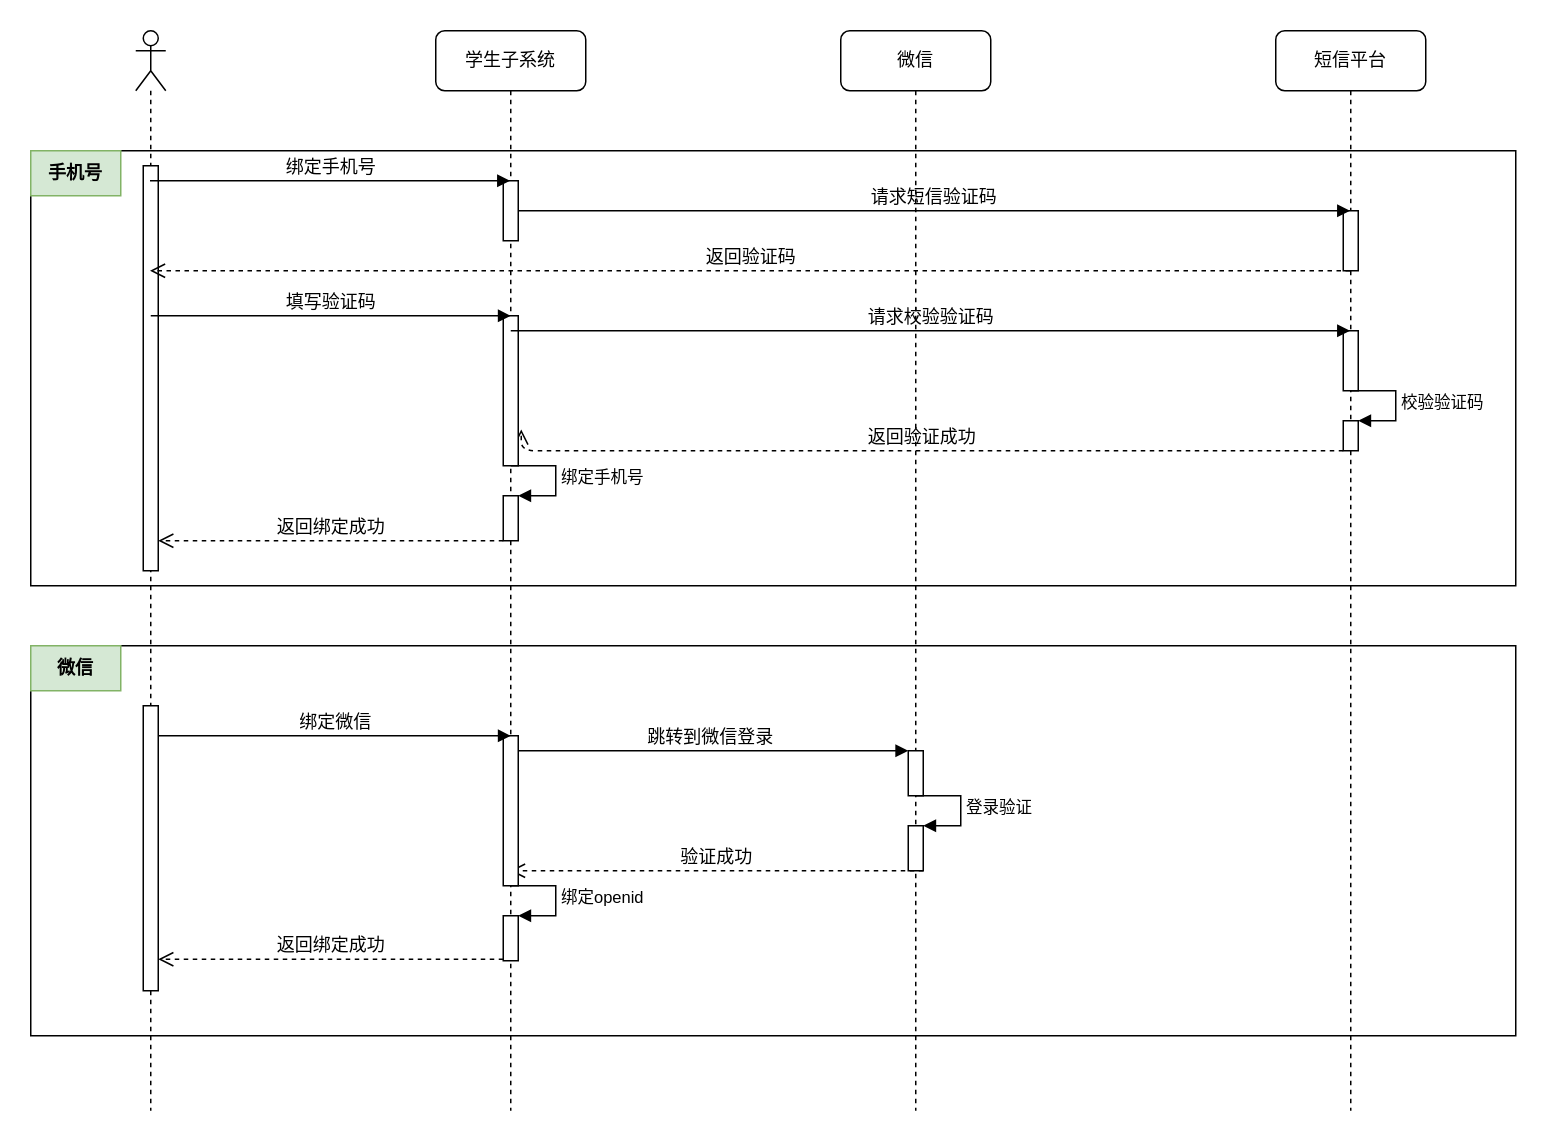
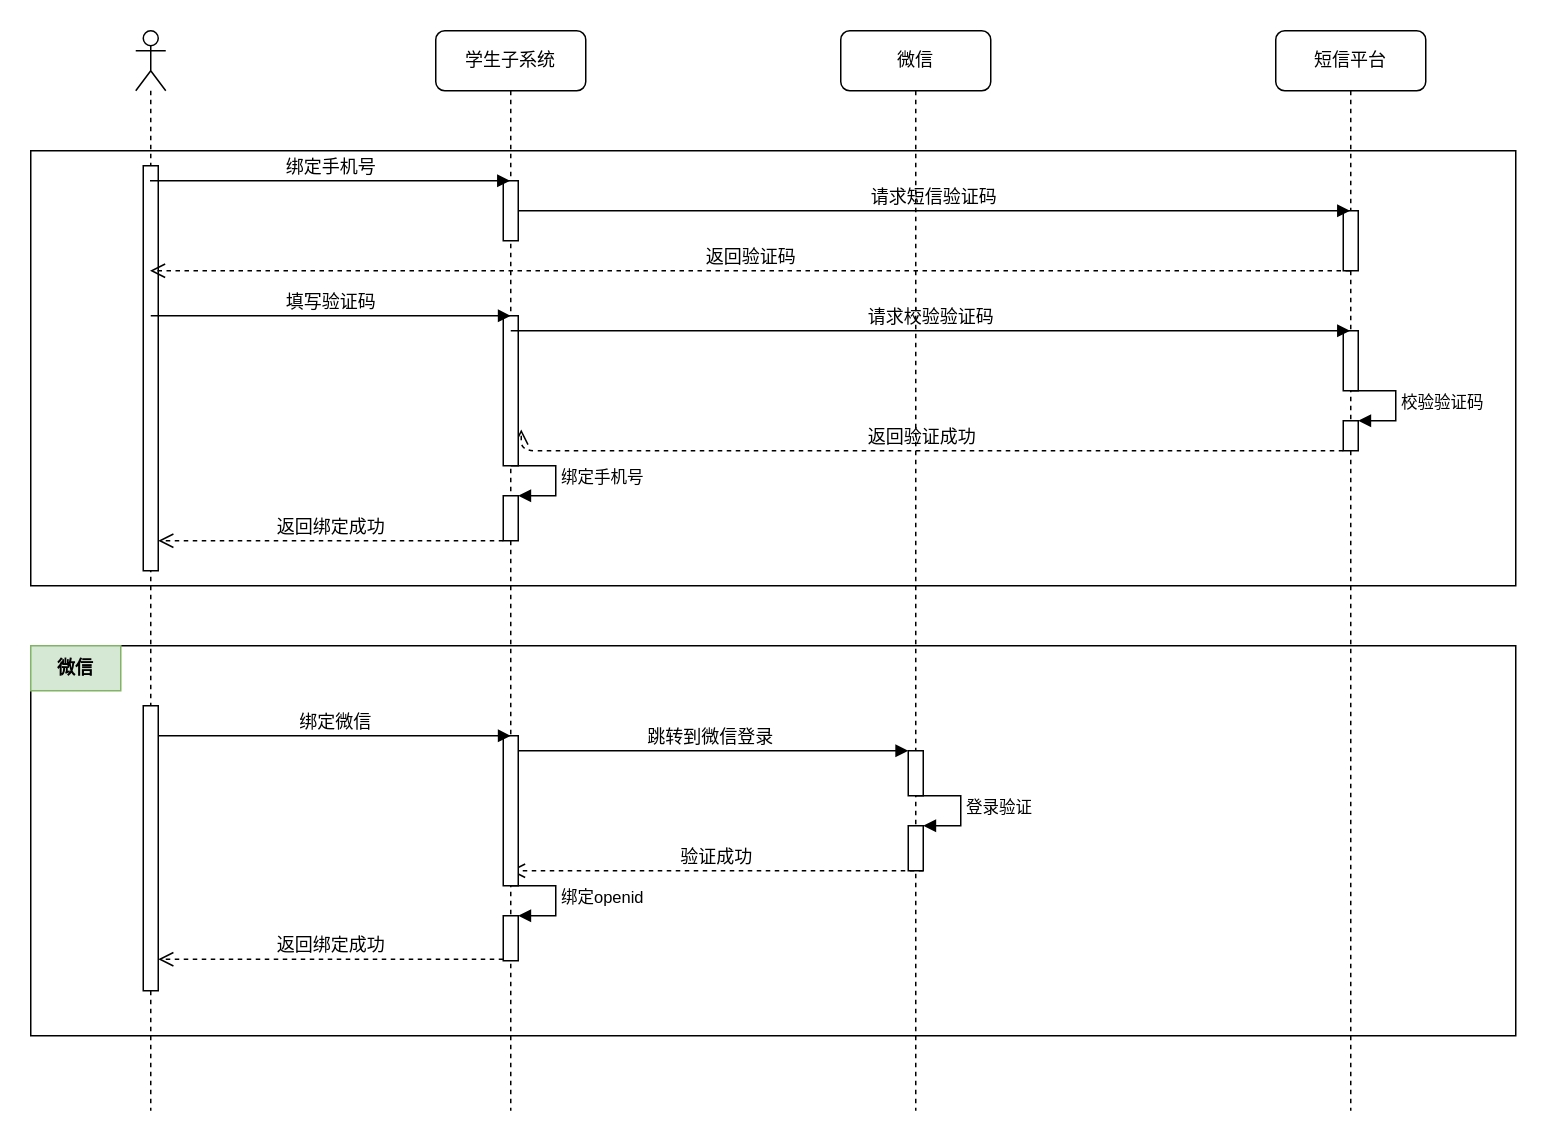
(76, 173) -> none
